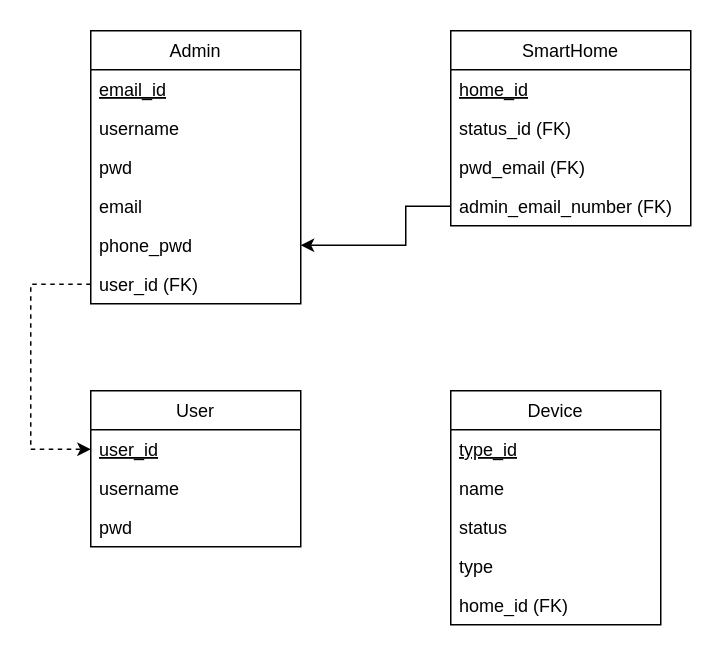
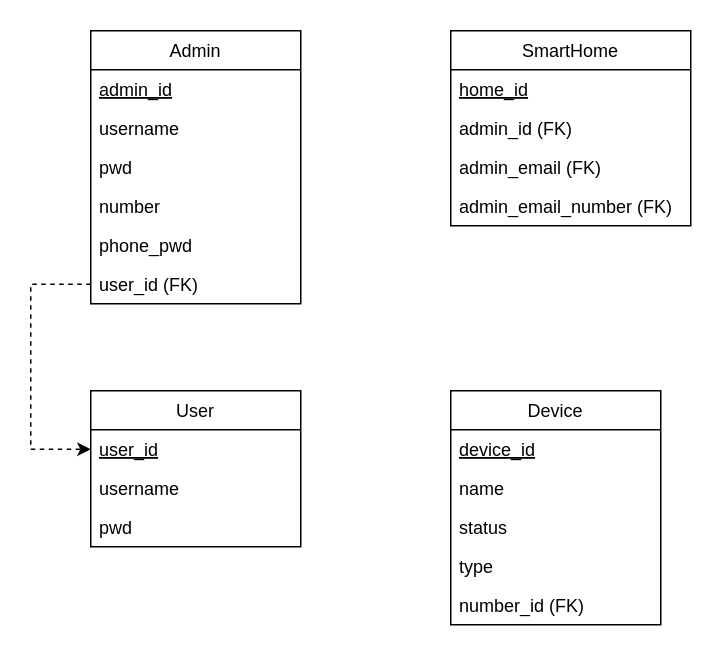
(132, 90) -> (135, 90)
(525, 129) -> (518, 129)
(523, 168) -> (530, 168)
(120, 207) -> (129, 207)
(401, 245) -> none
(492, 450) -> (500, 450)
(515, 606) -> (525, 606)
